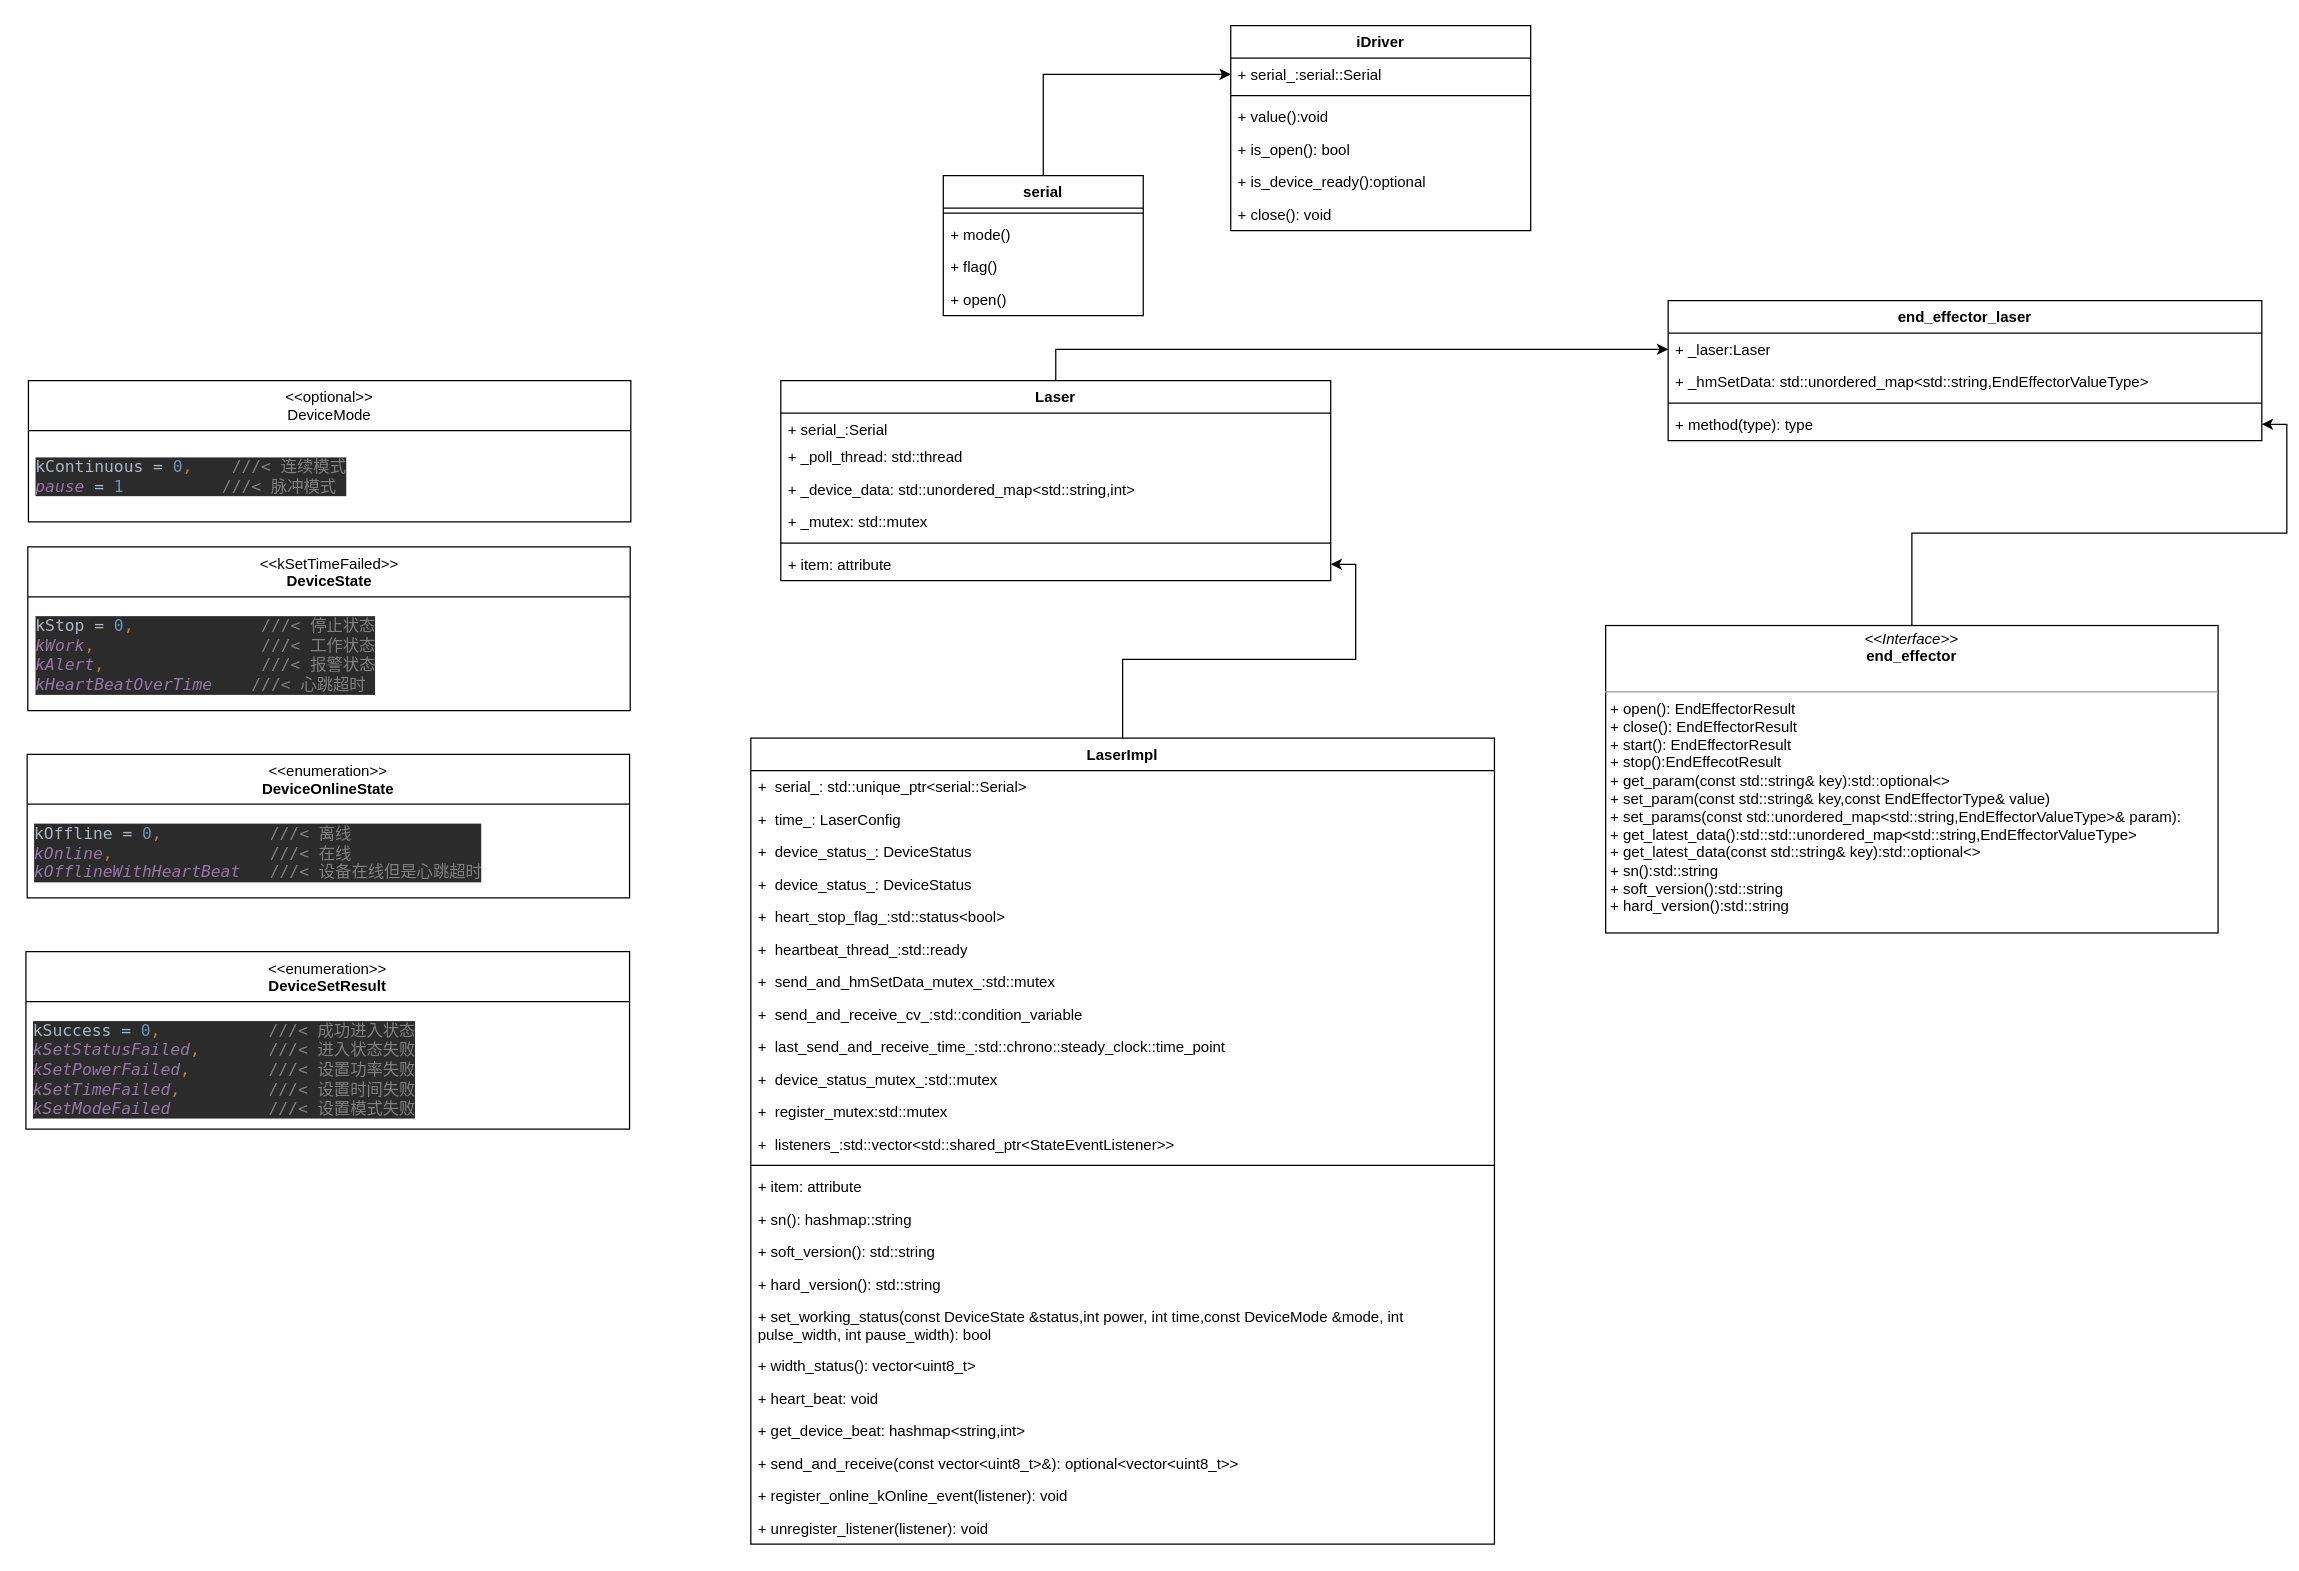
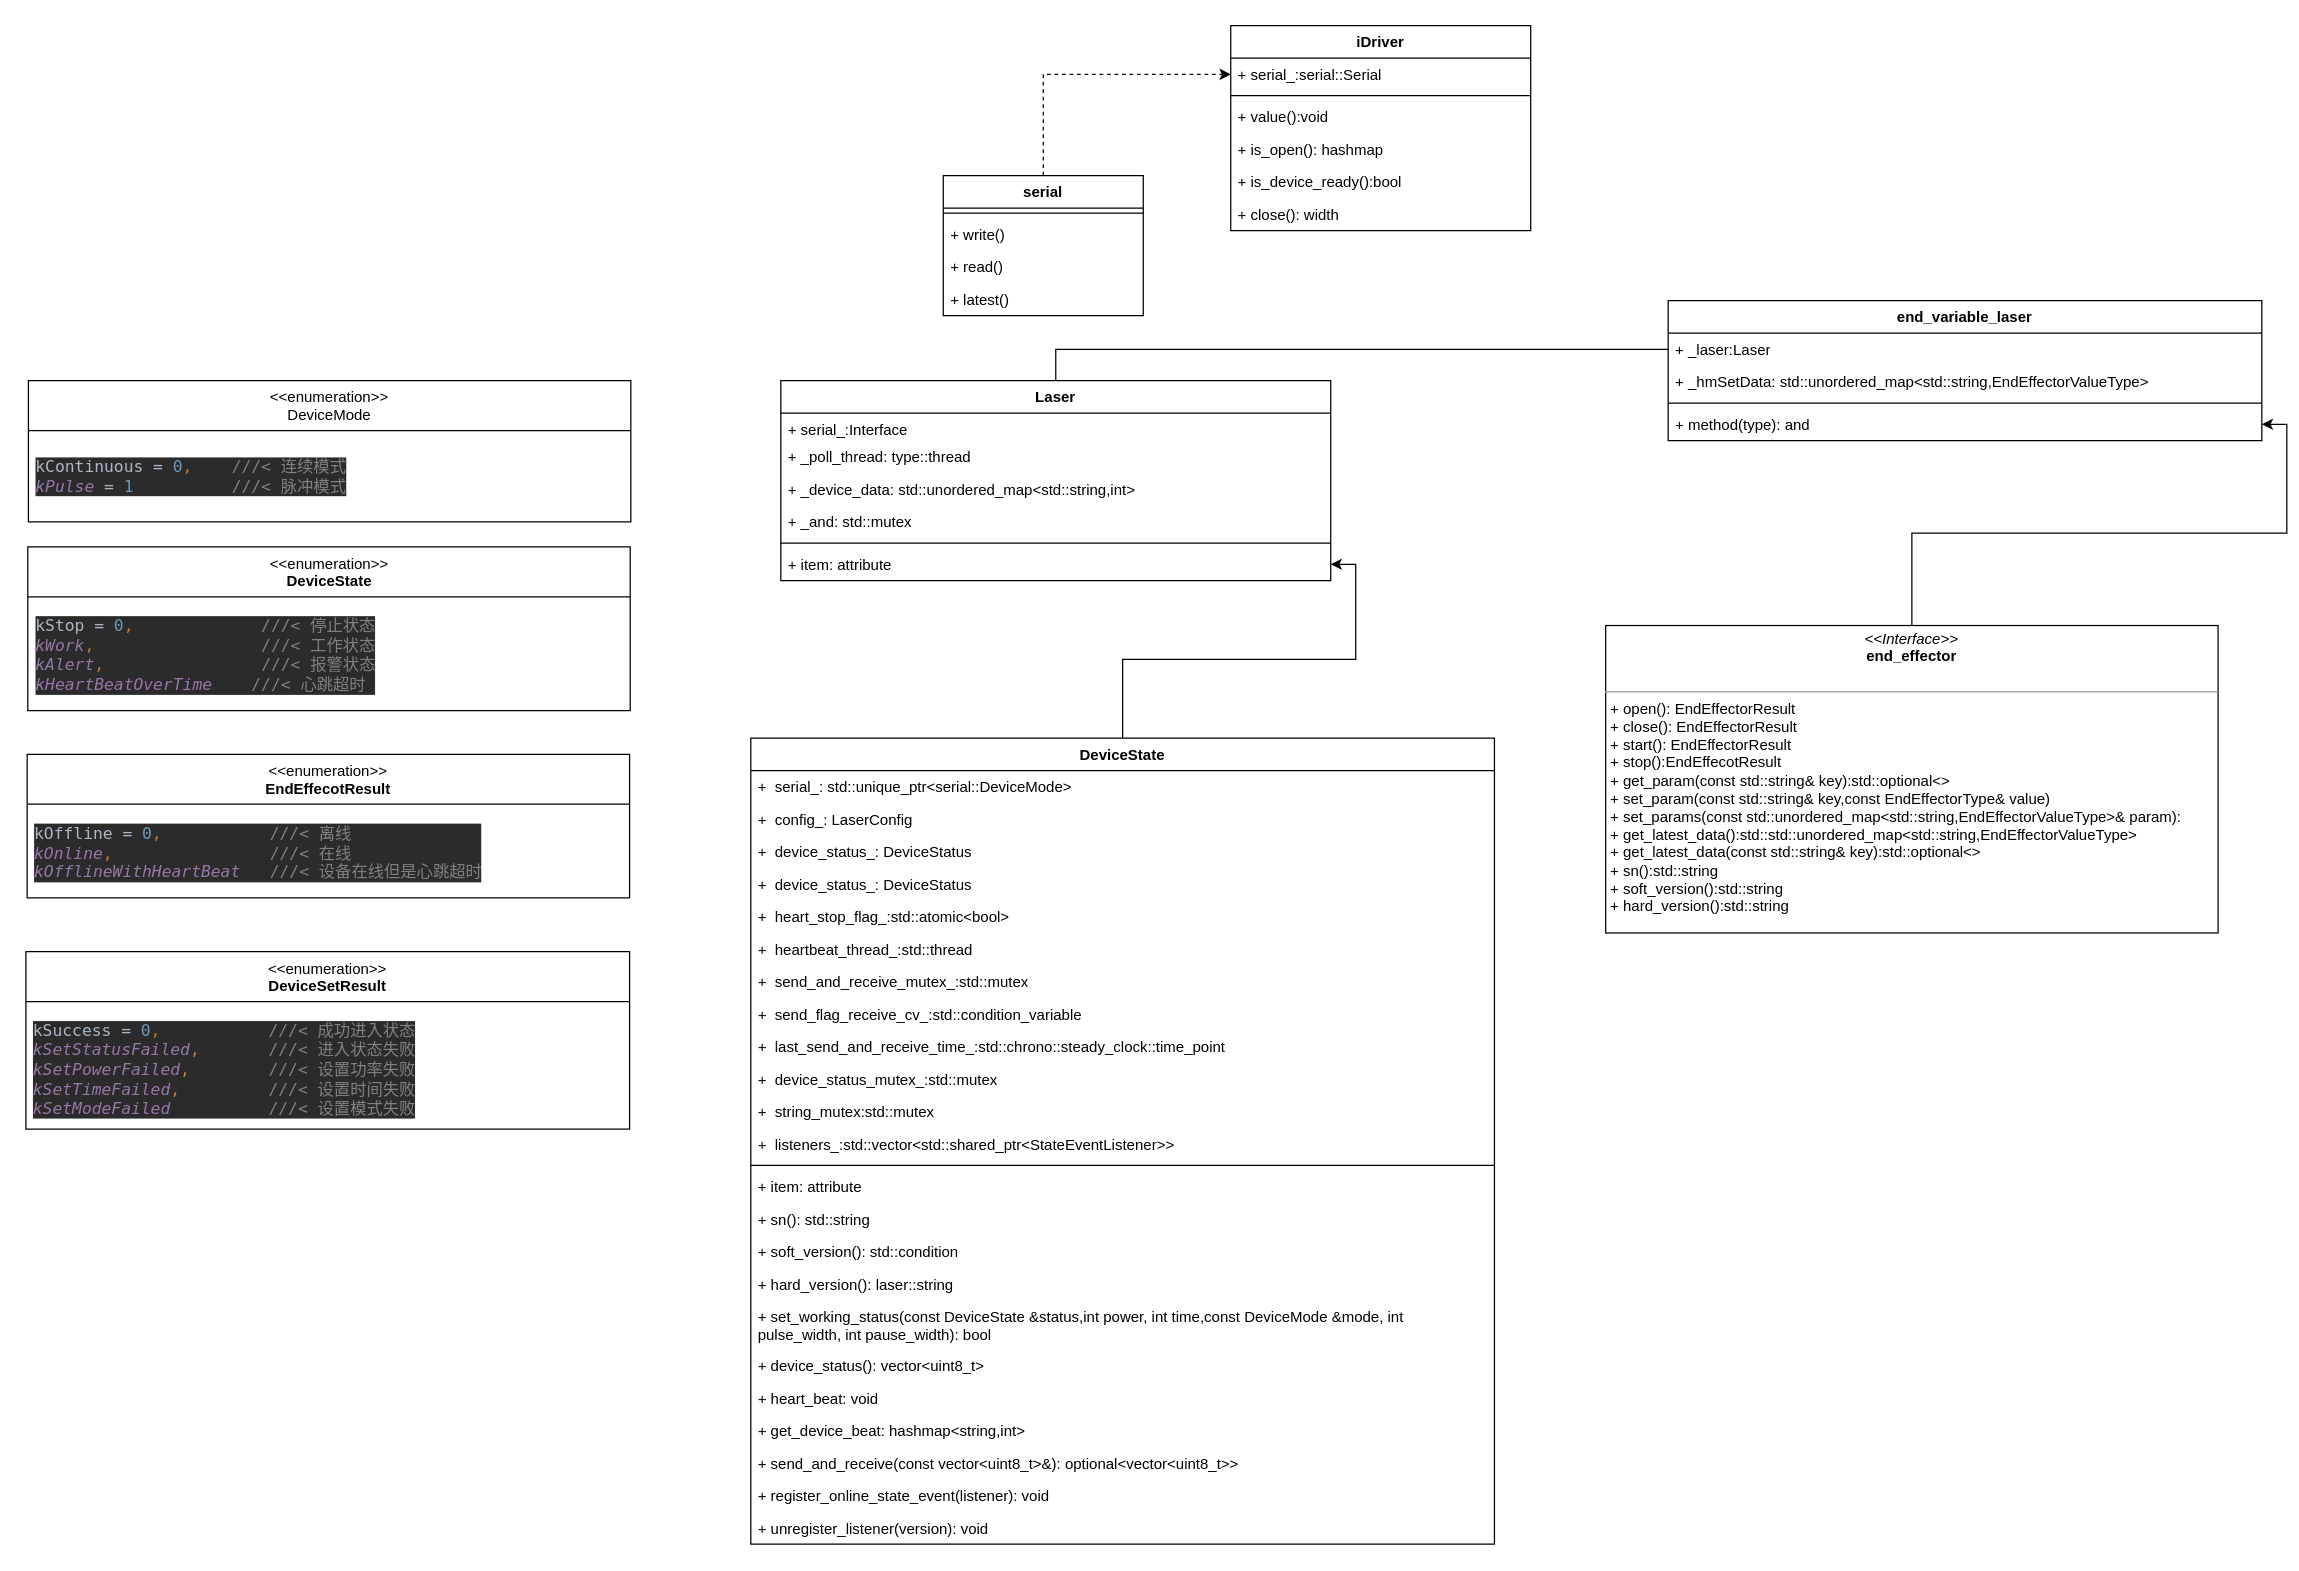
(1082, 74) -> (1082, 74)
(1300, 151) -> (1314, 151)
(1344, 183) -> (1329, 183)
(1291, 216) -> (1296, 216)
(982, 236) -> (985, 236)
(980, 268) -> (982, 268)
(982, 301) -> (989, 301)
(1965, 318) -> (1965, 318)
(1658, 349) -> (1661, 349)
(329, 407) -> (329, 407)
(1754, 426) -> (1750, 426)
(844, 431) -> (860, 431)
(888, 458) -> (892, 458)
(153, 477) -> (153, 477)
(862, 523) -> (854, 523)
(329, 574) -> (329, 574)
(1123, 756) -> (1123, 756)
(328, 781) -> (328, 781)
(915, 788) -> (934, 788)
(839, 821) -> (847, 821)
(902, 918) -> (900, 918)
(882, 951) -> (887, 951)
(916, 983) -> (906, 983)
(940, 1016) -> (942, 1016)
(868, 1113) -> (860, 1113)
(843, 1221) -> (826, 1221)
(866, 1253) -> (877, 1253)
(866, 1286) -> (873, 1286)
(887, 1367) -> (891, 1367)
(936, 1497) -> (932, 1497)
(898, 1530) -> (896, 1530)
